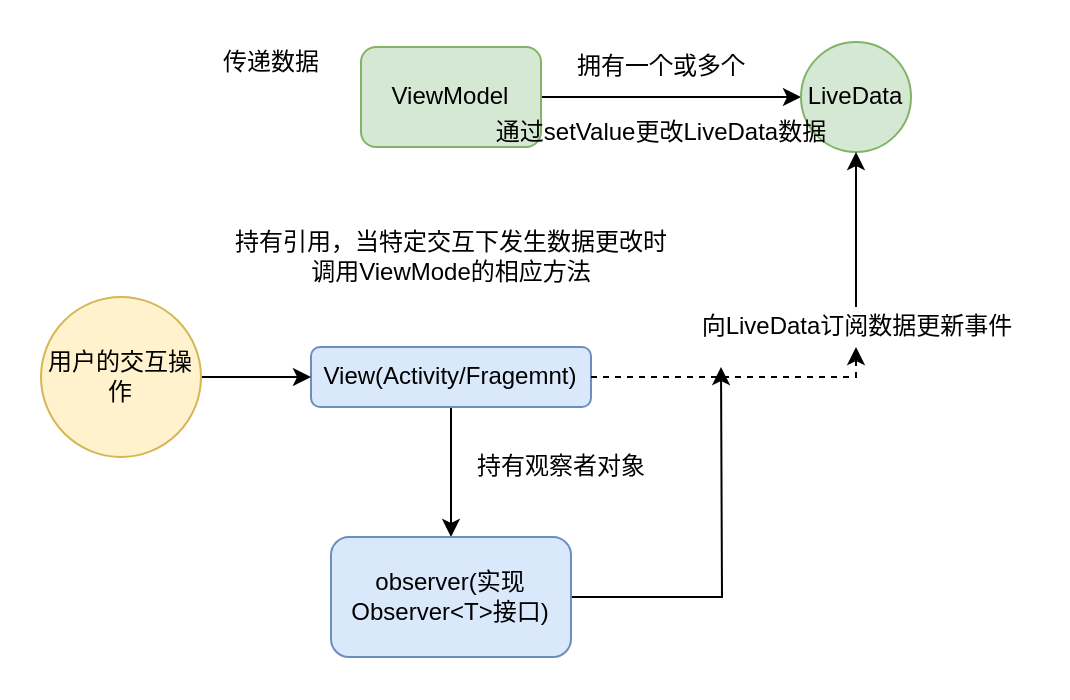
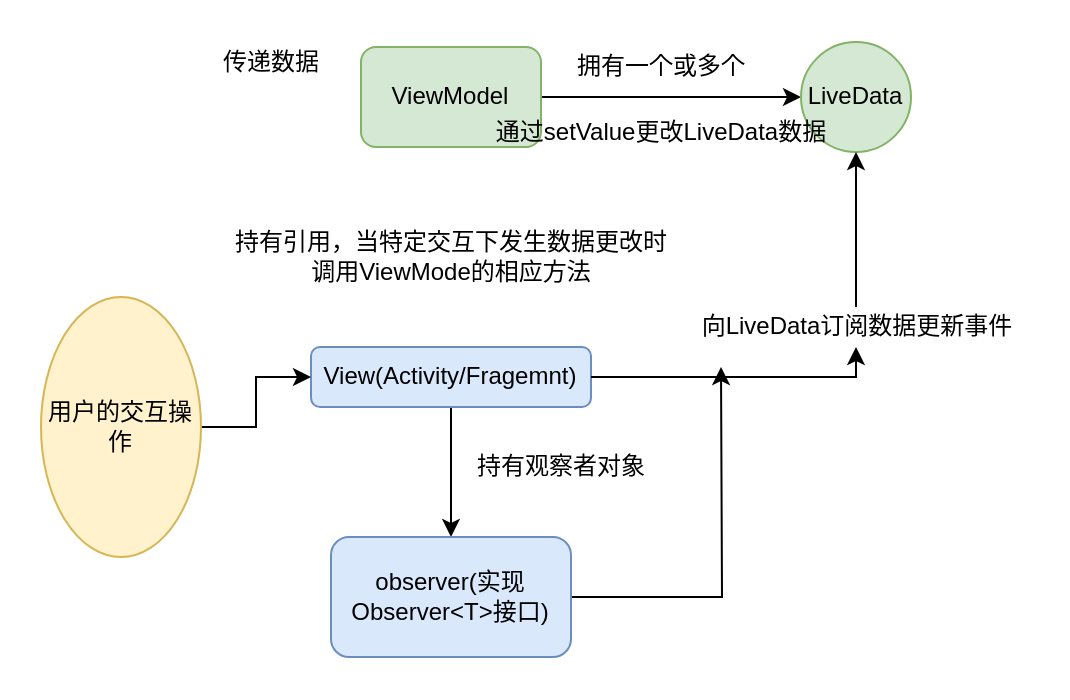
(121, 377) -> (121, 427)
(799, 377) -> (799, 377)
